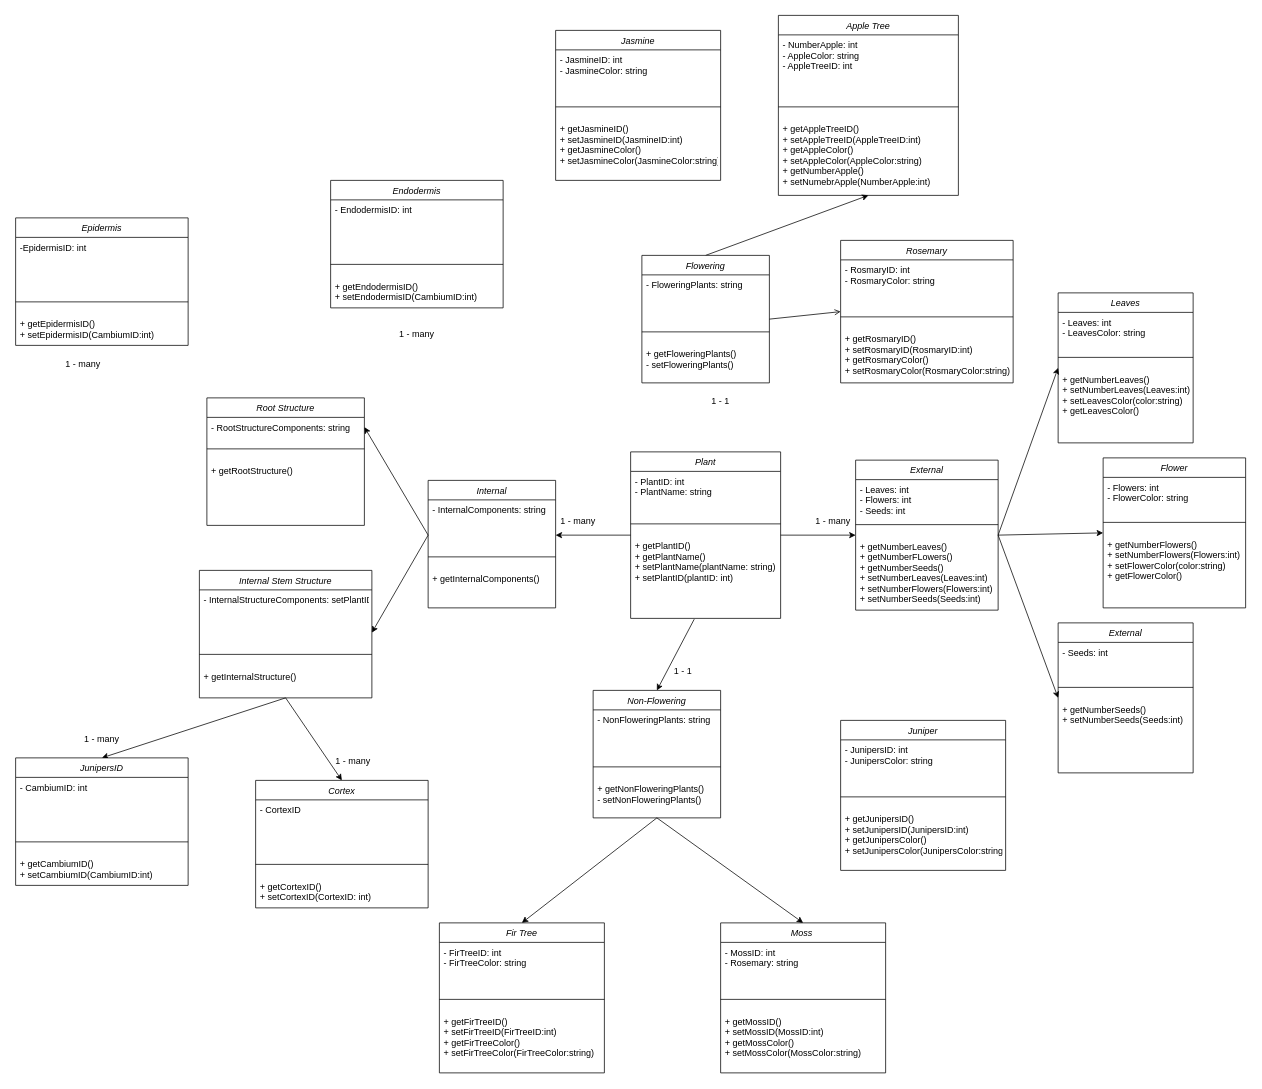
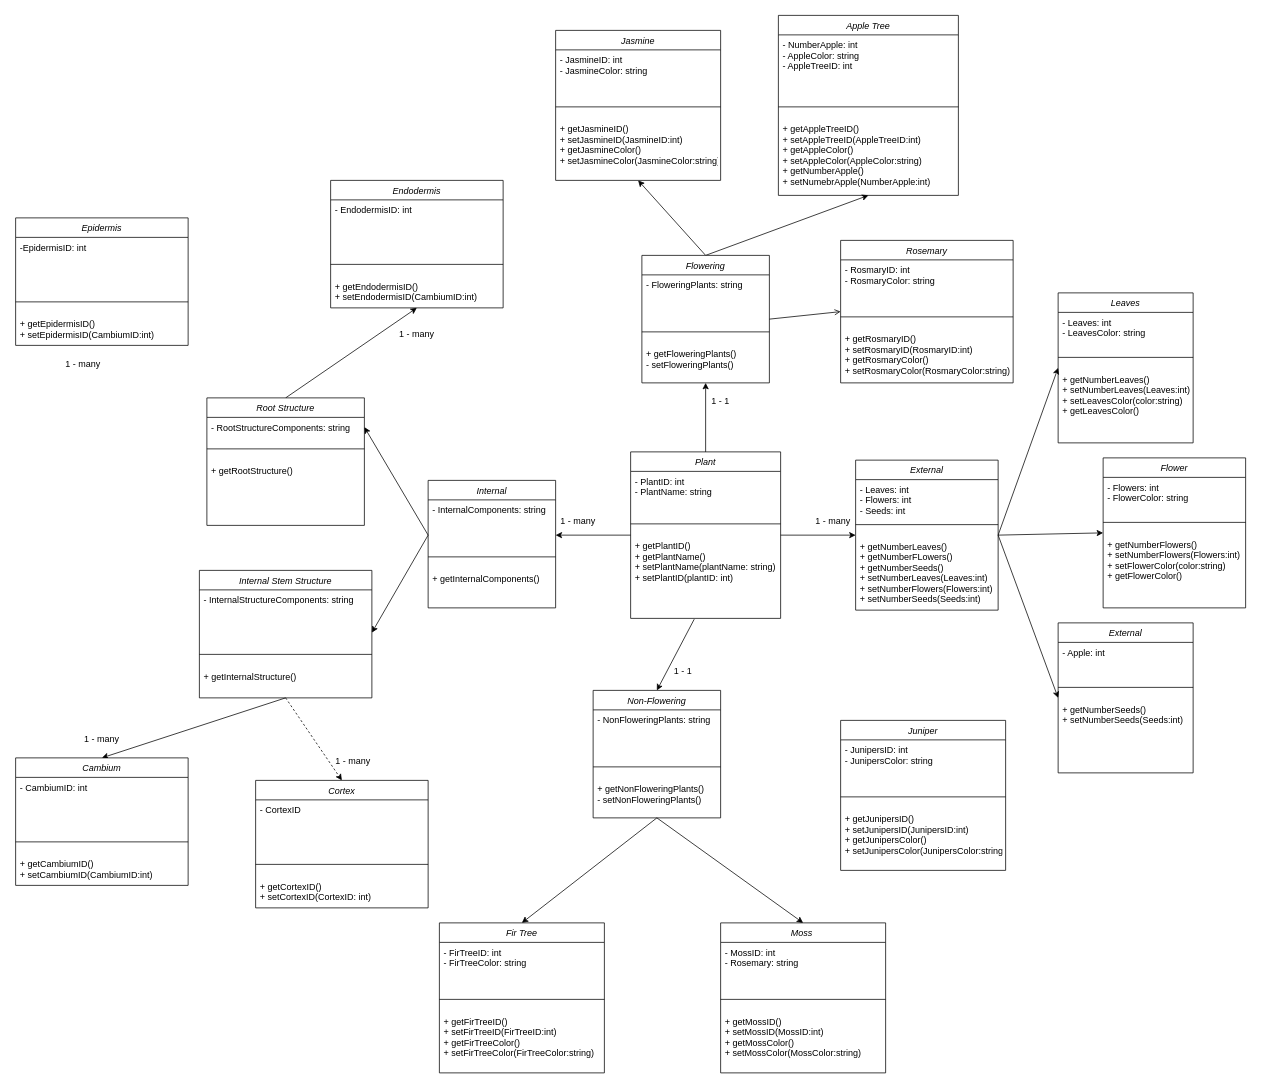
none -> (672, 218)
none -> (349, 354)
none -> (705, 420)
(301, 600) -> (291, 600)
(1088, 653) -> (1086, 653)
(312, 738) -> (312, 738)
(101, 768) -> (101, 768)
